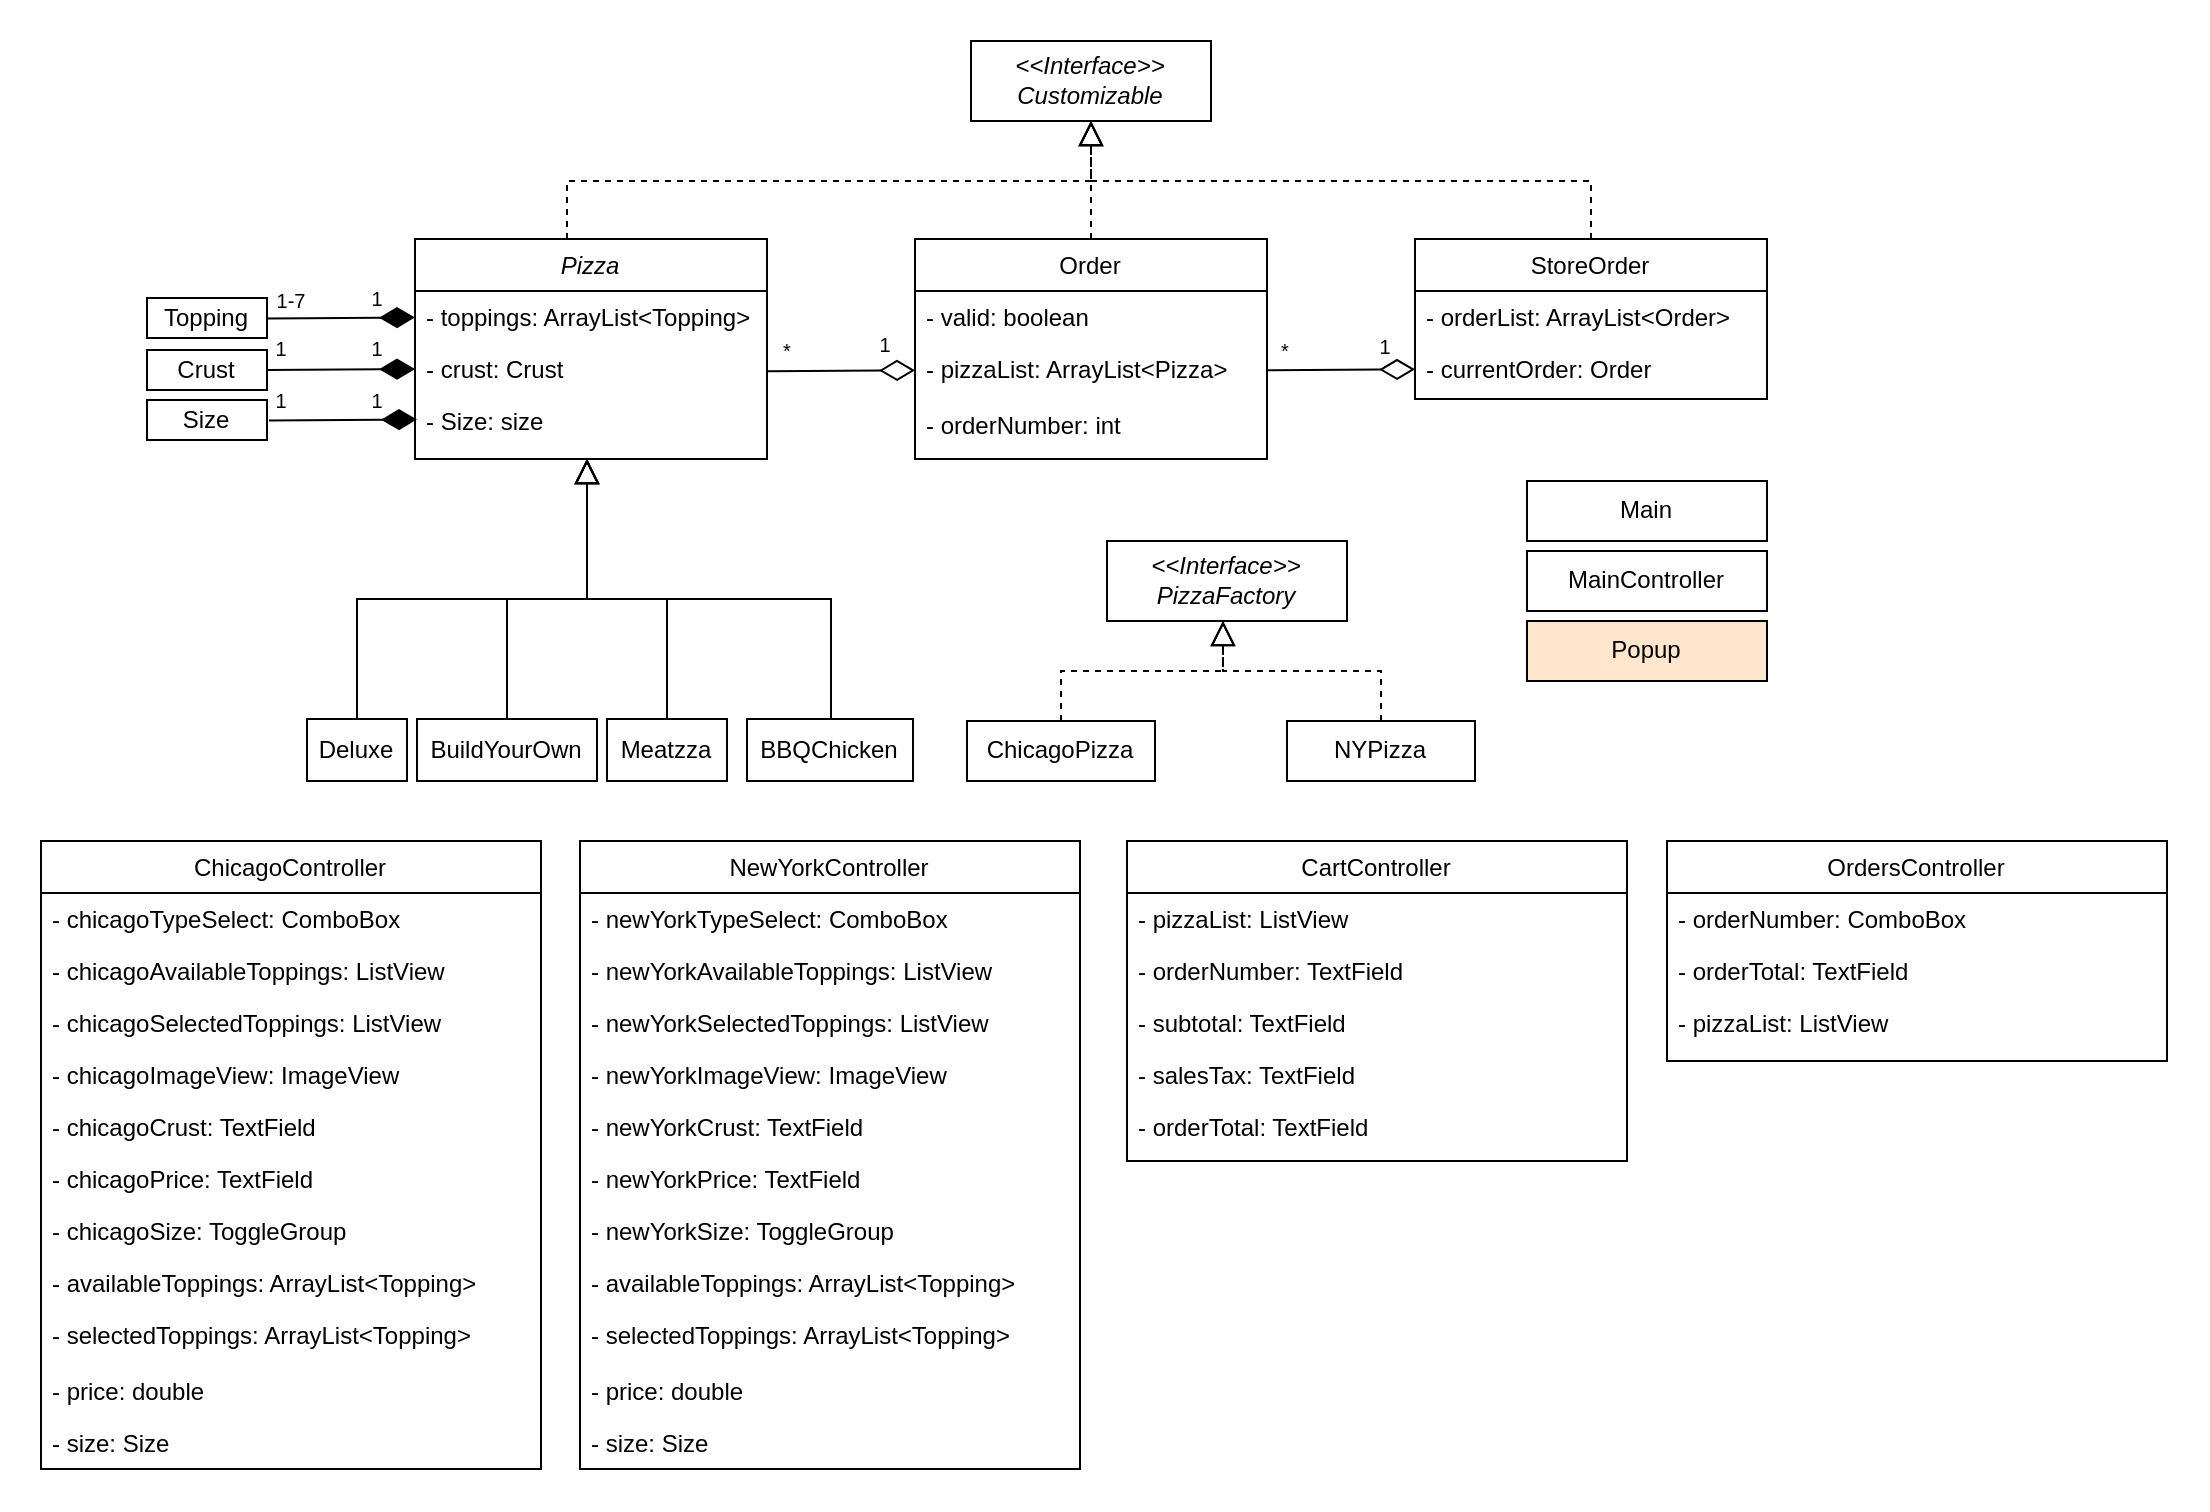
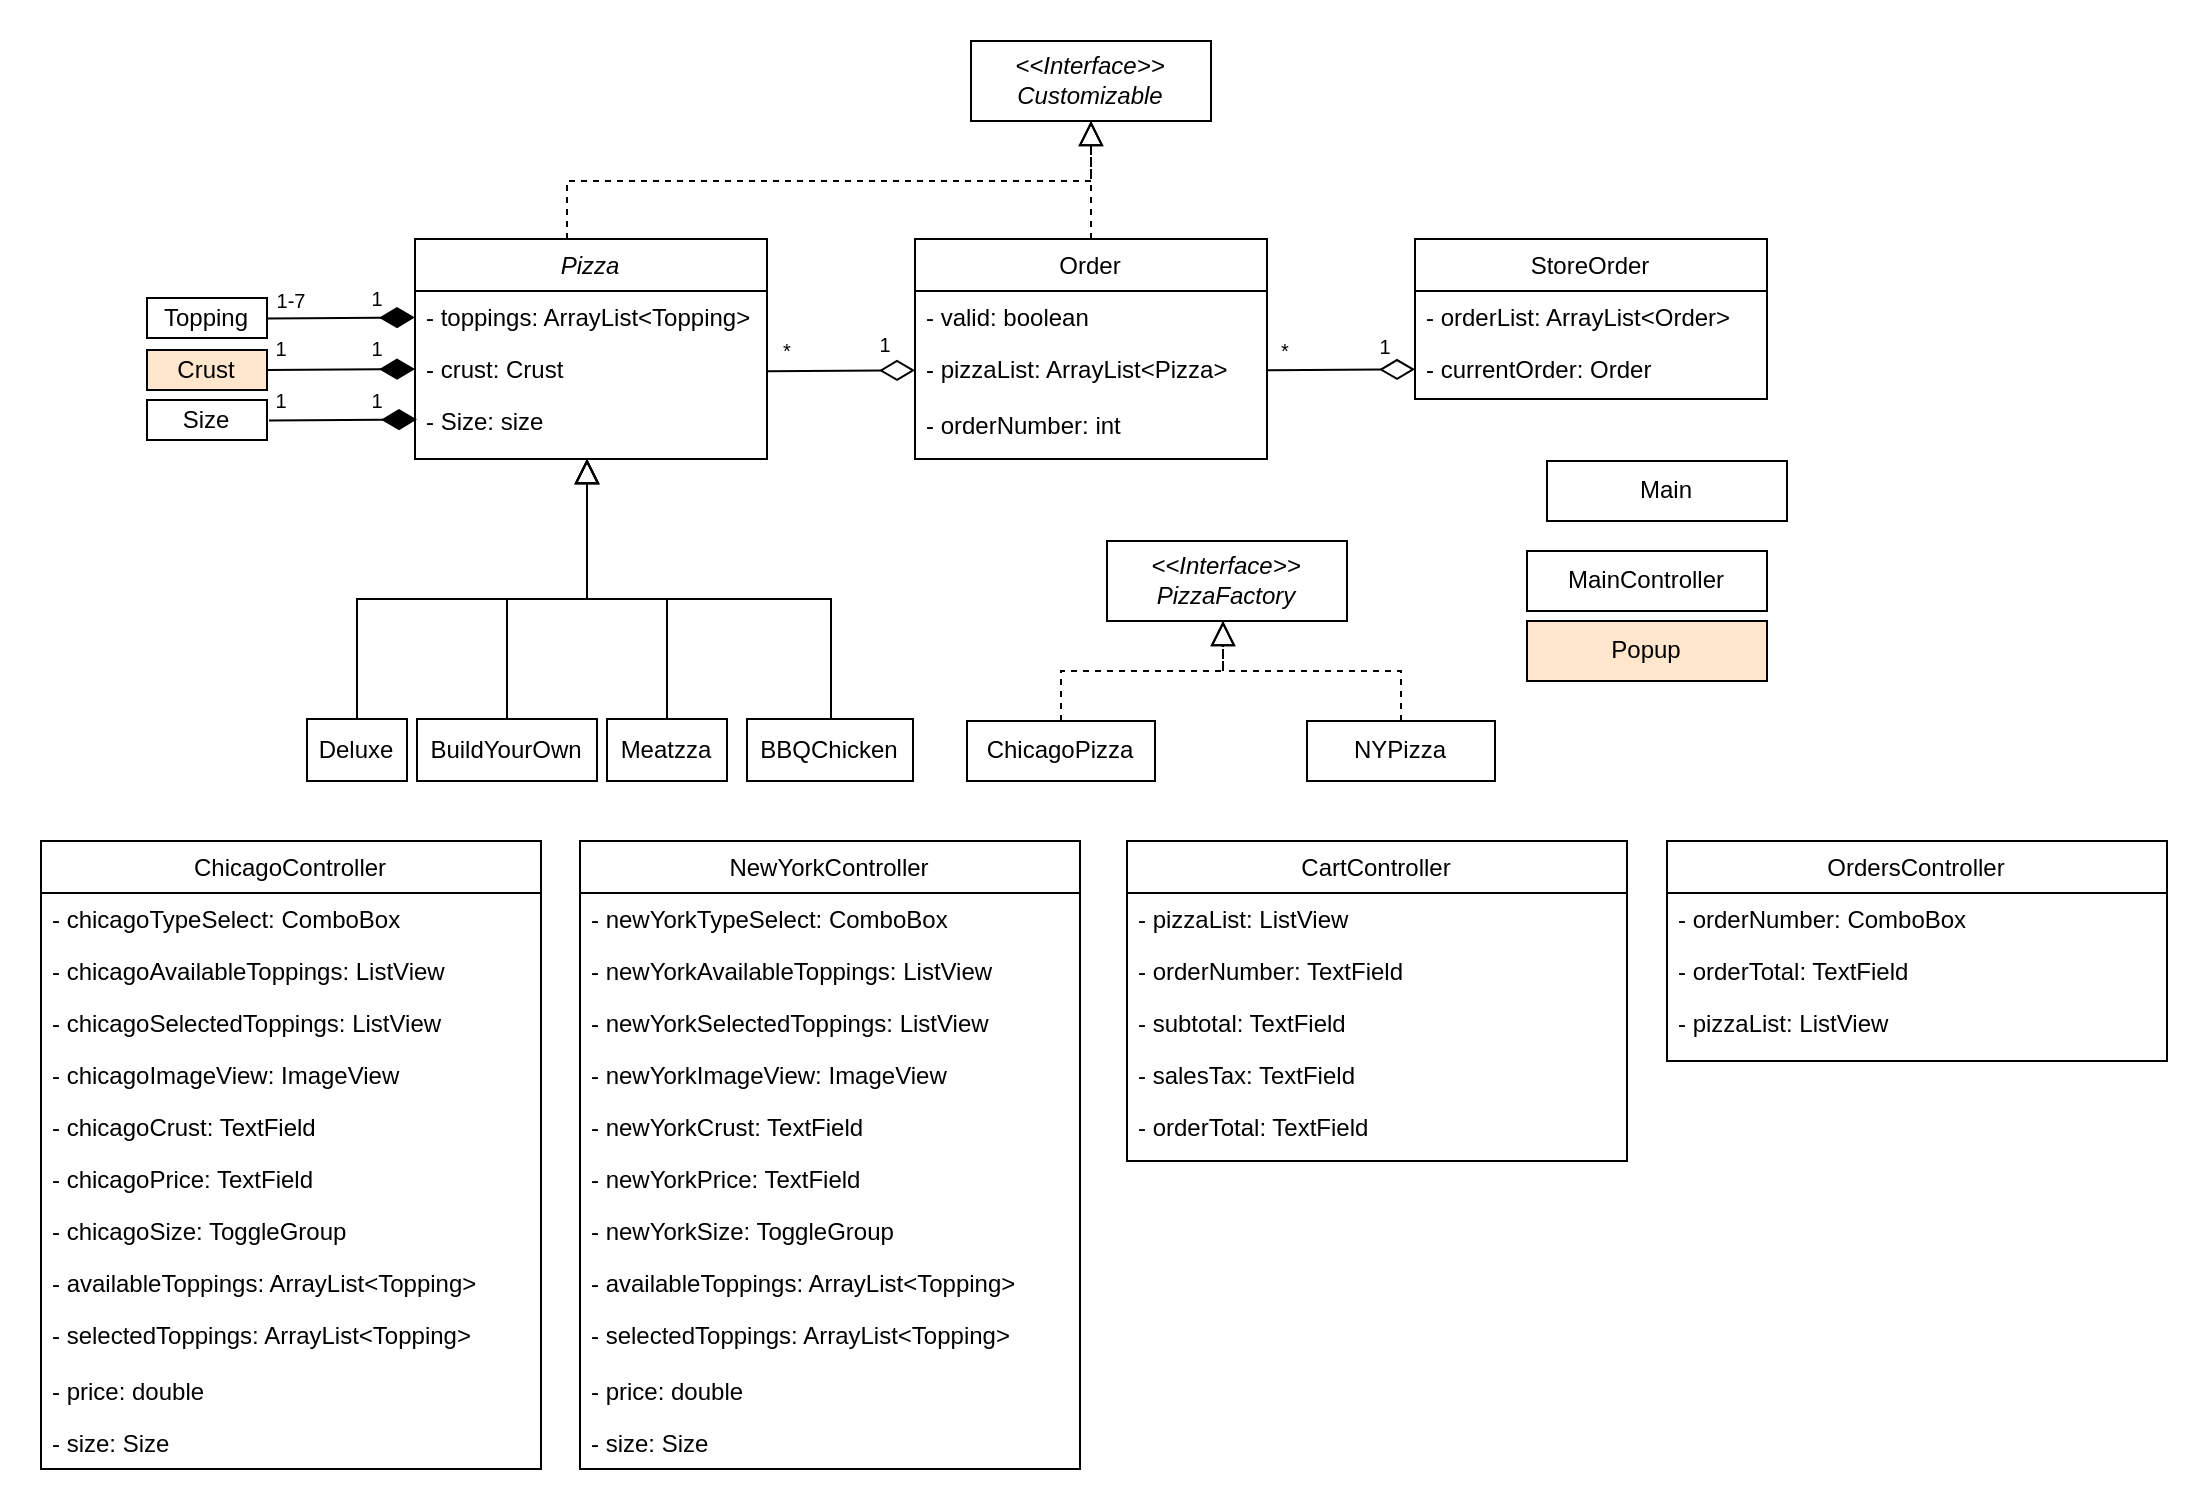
(1372, 181) -> none
(207, 370) -> (207, 370)
(1647, 511) -> (1667, 491)
(1381, 751) -> (1401, 751)
